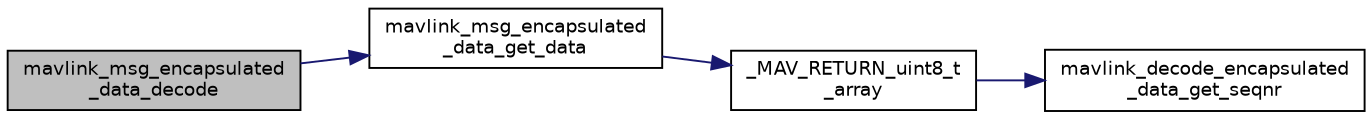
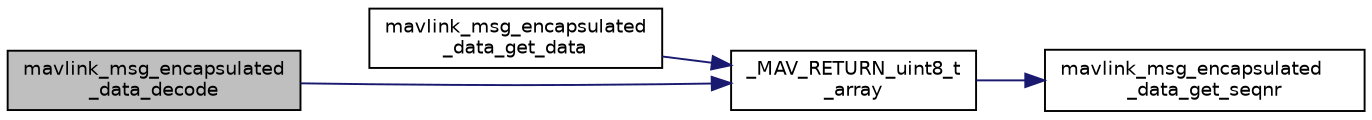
(325, 60) -> (506, 85)
(1205, 80) -> (1205, 80)
